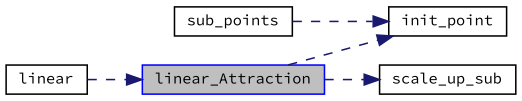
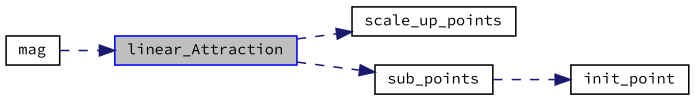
(333, 53) -> (328, 66)
(47, 80) -> (33, 51)
(448, 80) -> (434, 21)
